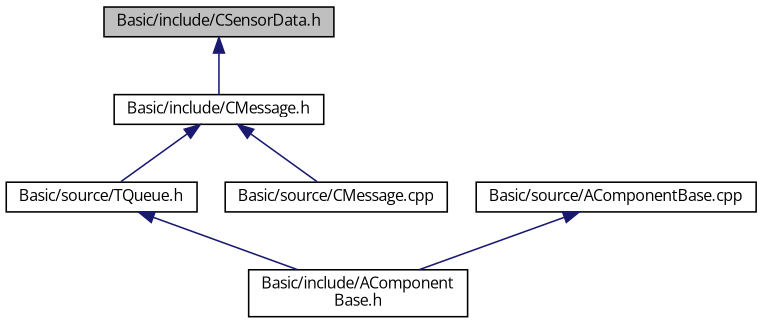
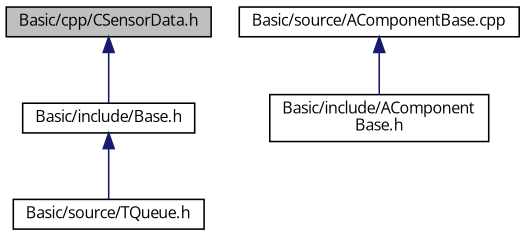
(219, 22) -> (109, 22)
(219, 109) -> (109, 118)
(336, 197) -> none
(226, 244) -> none
